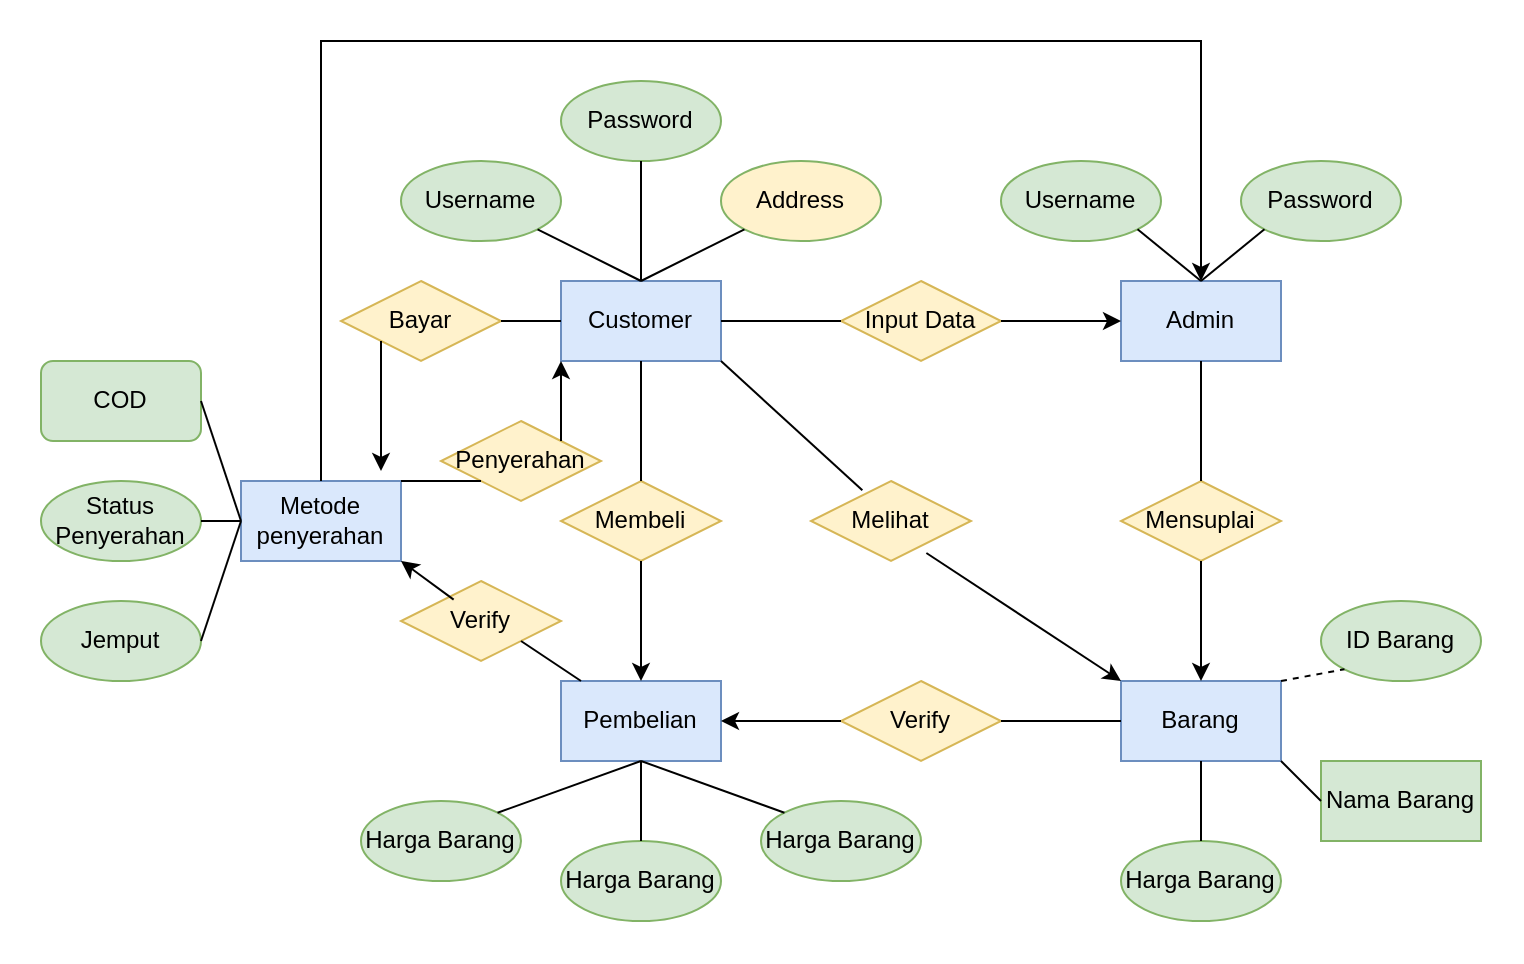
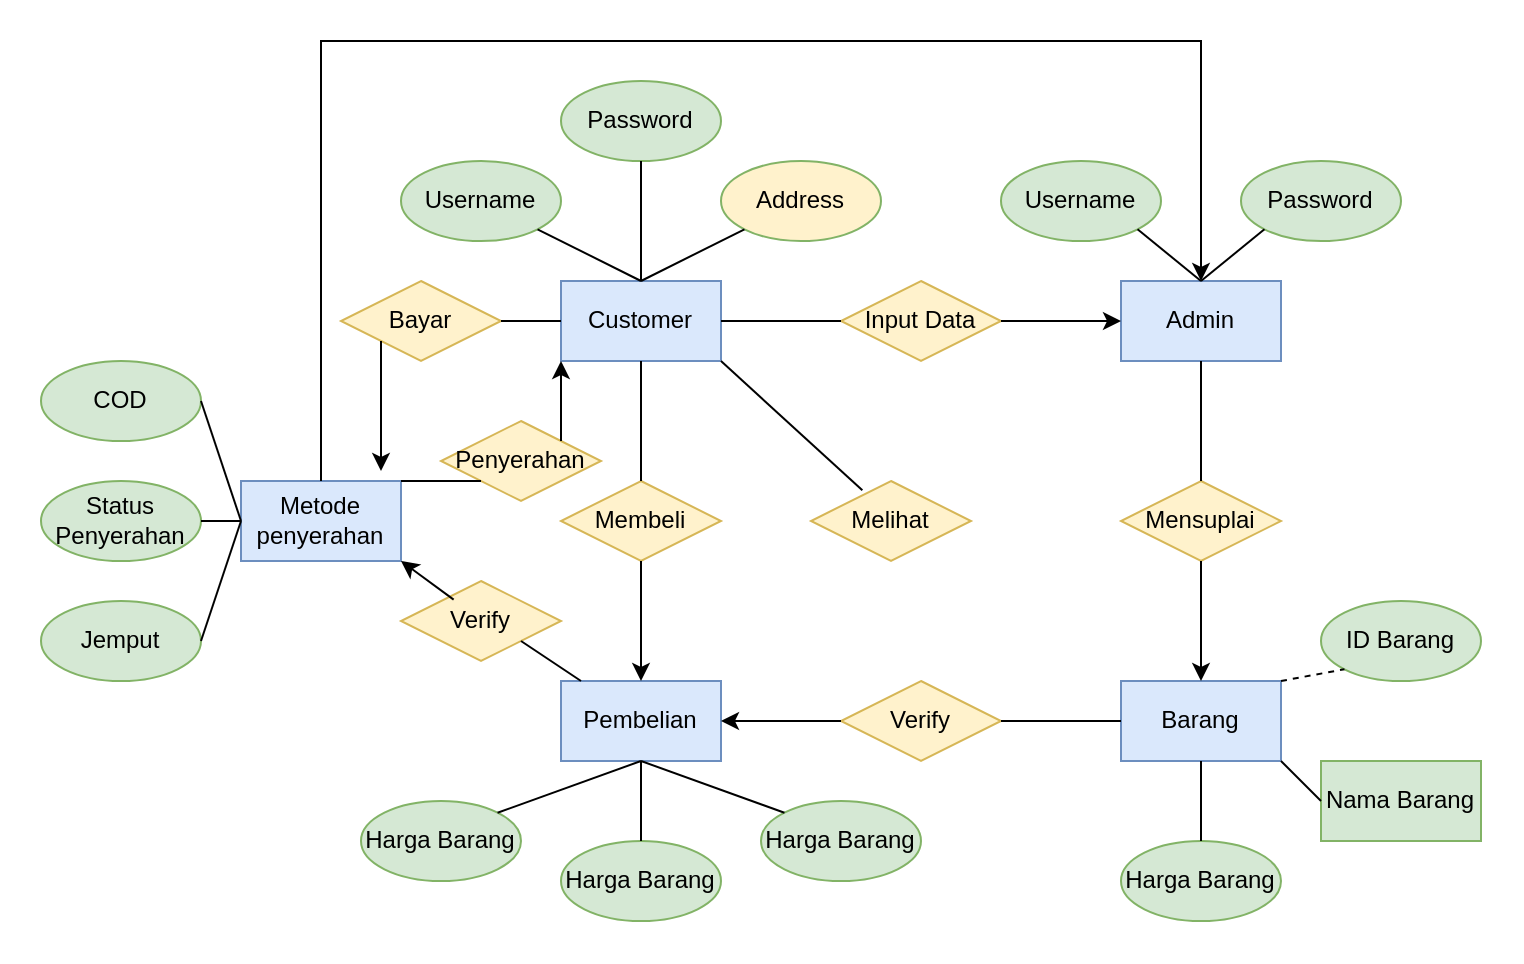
(121, 401) -> (121, 401)
(1018, 614) -> none
